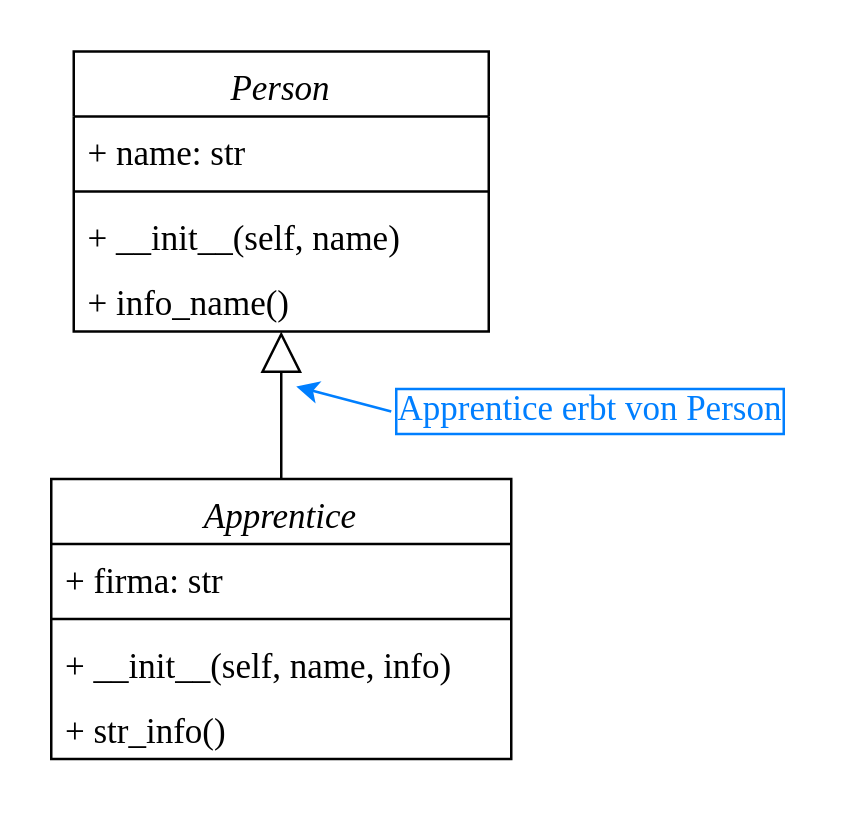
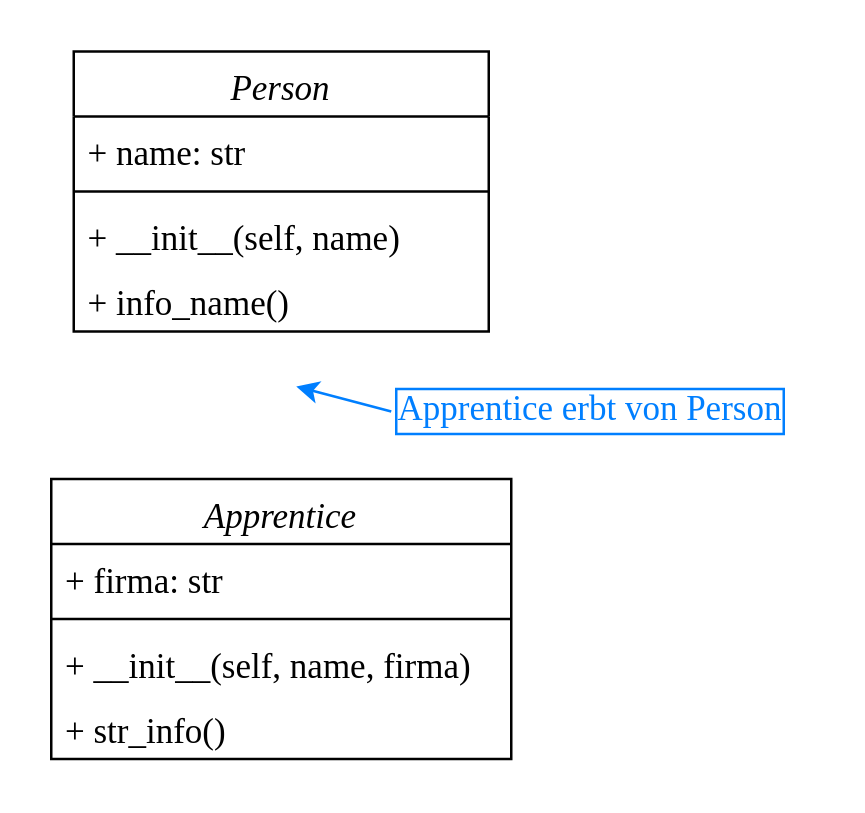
(281, 426) -> none
(298, 666) -> (308, 666)
